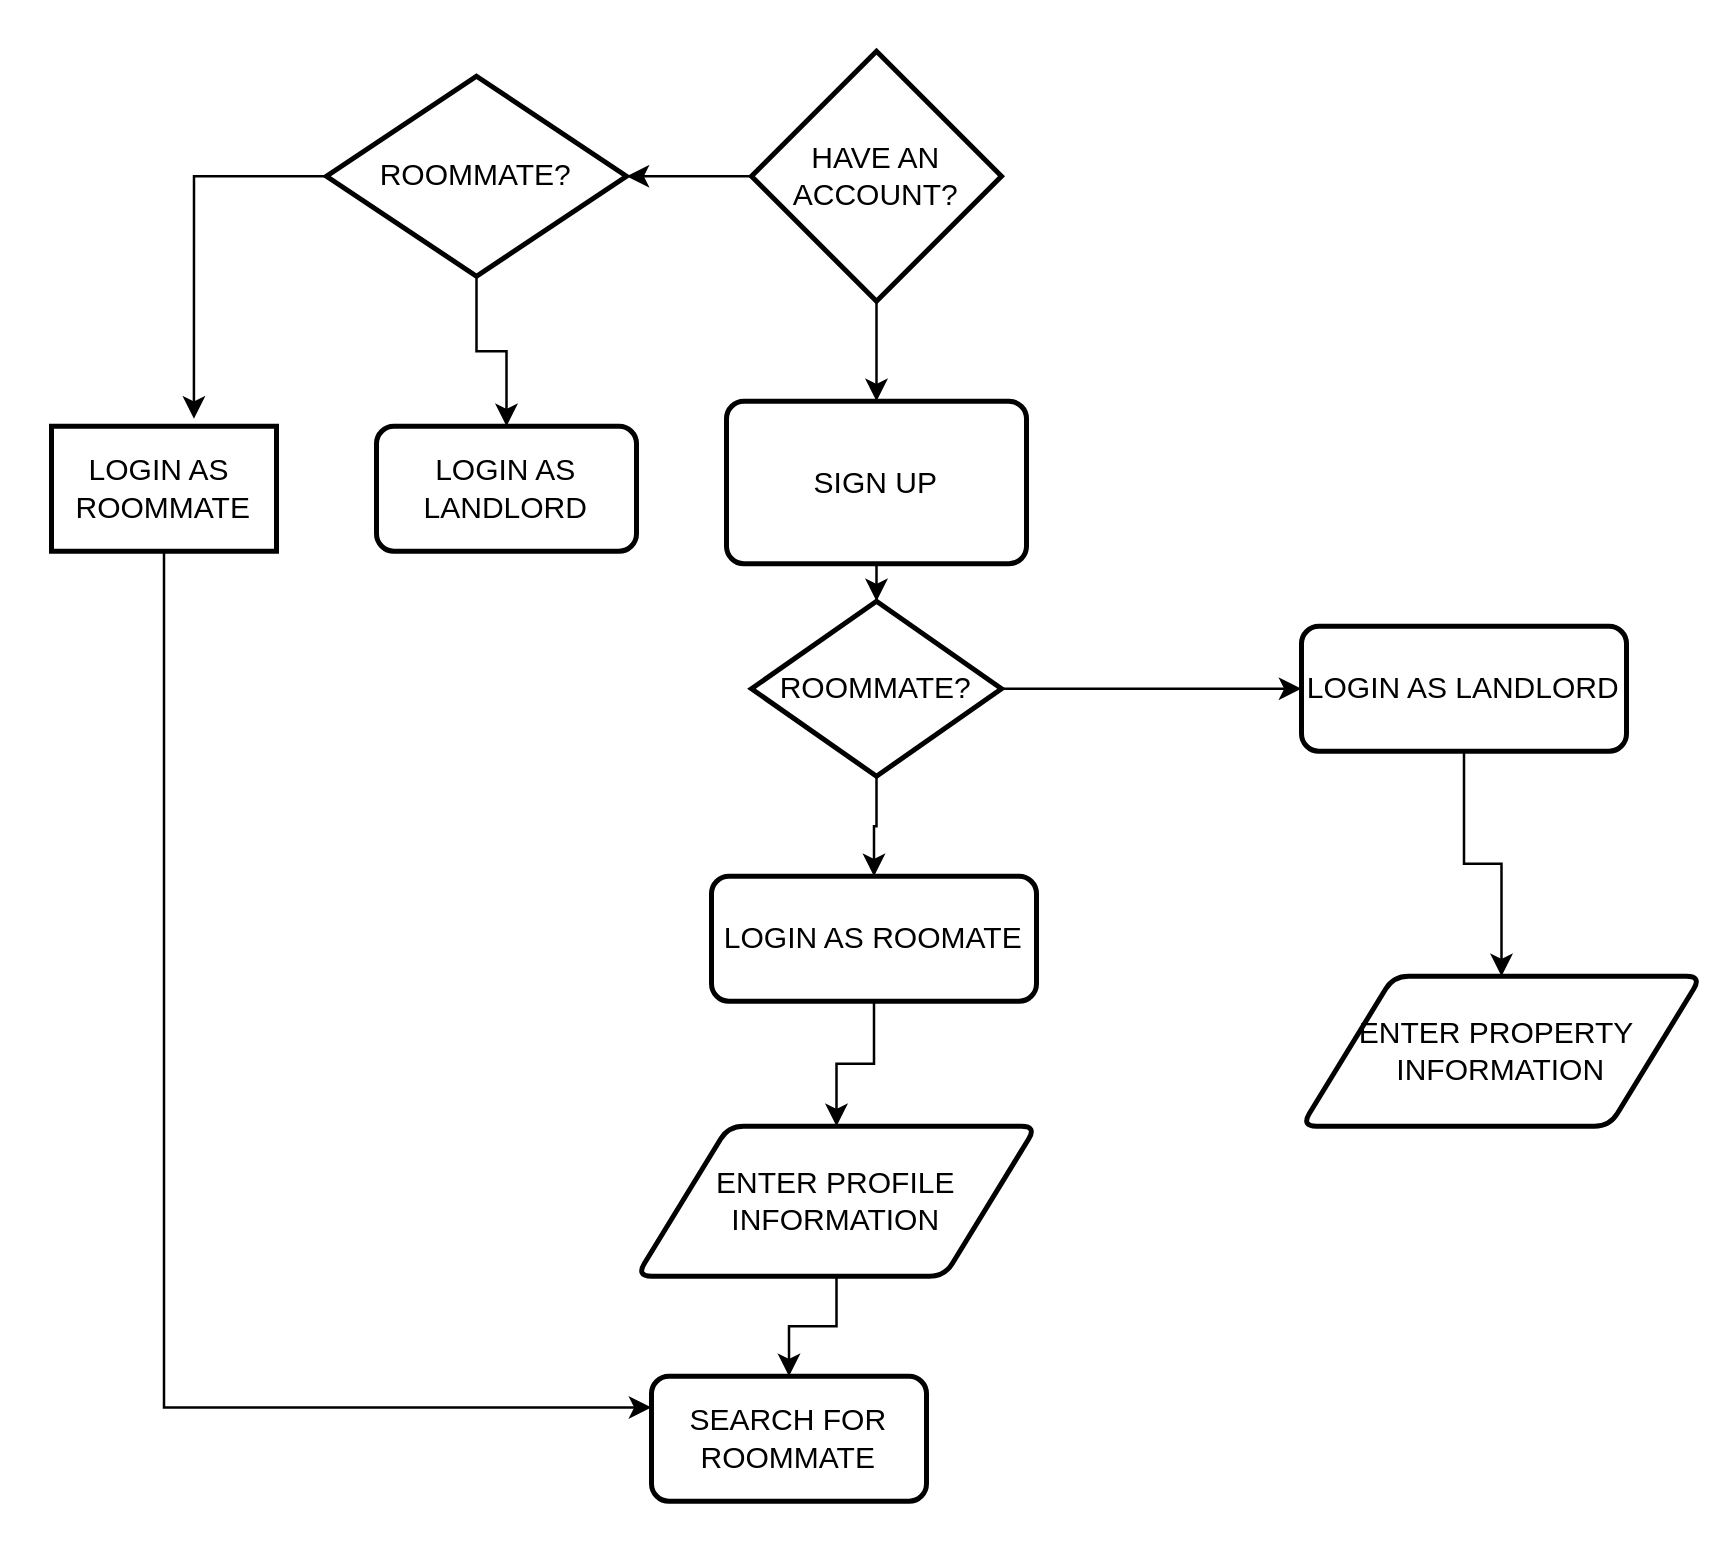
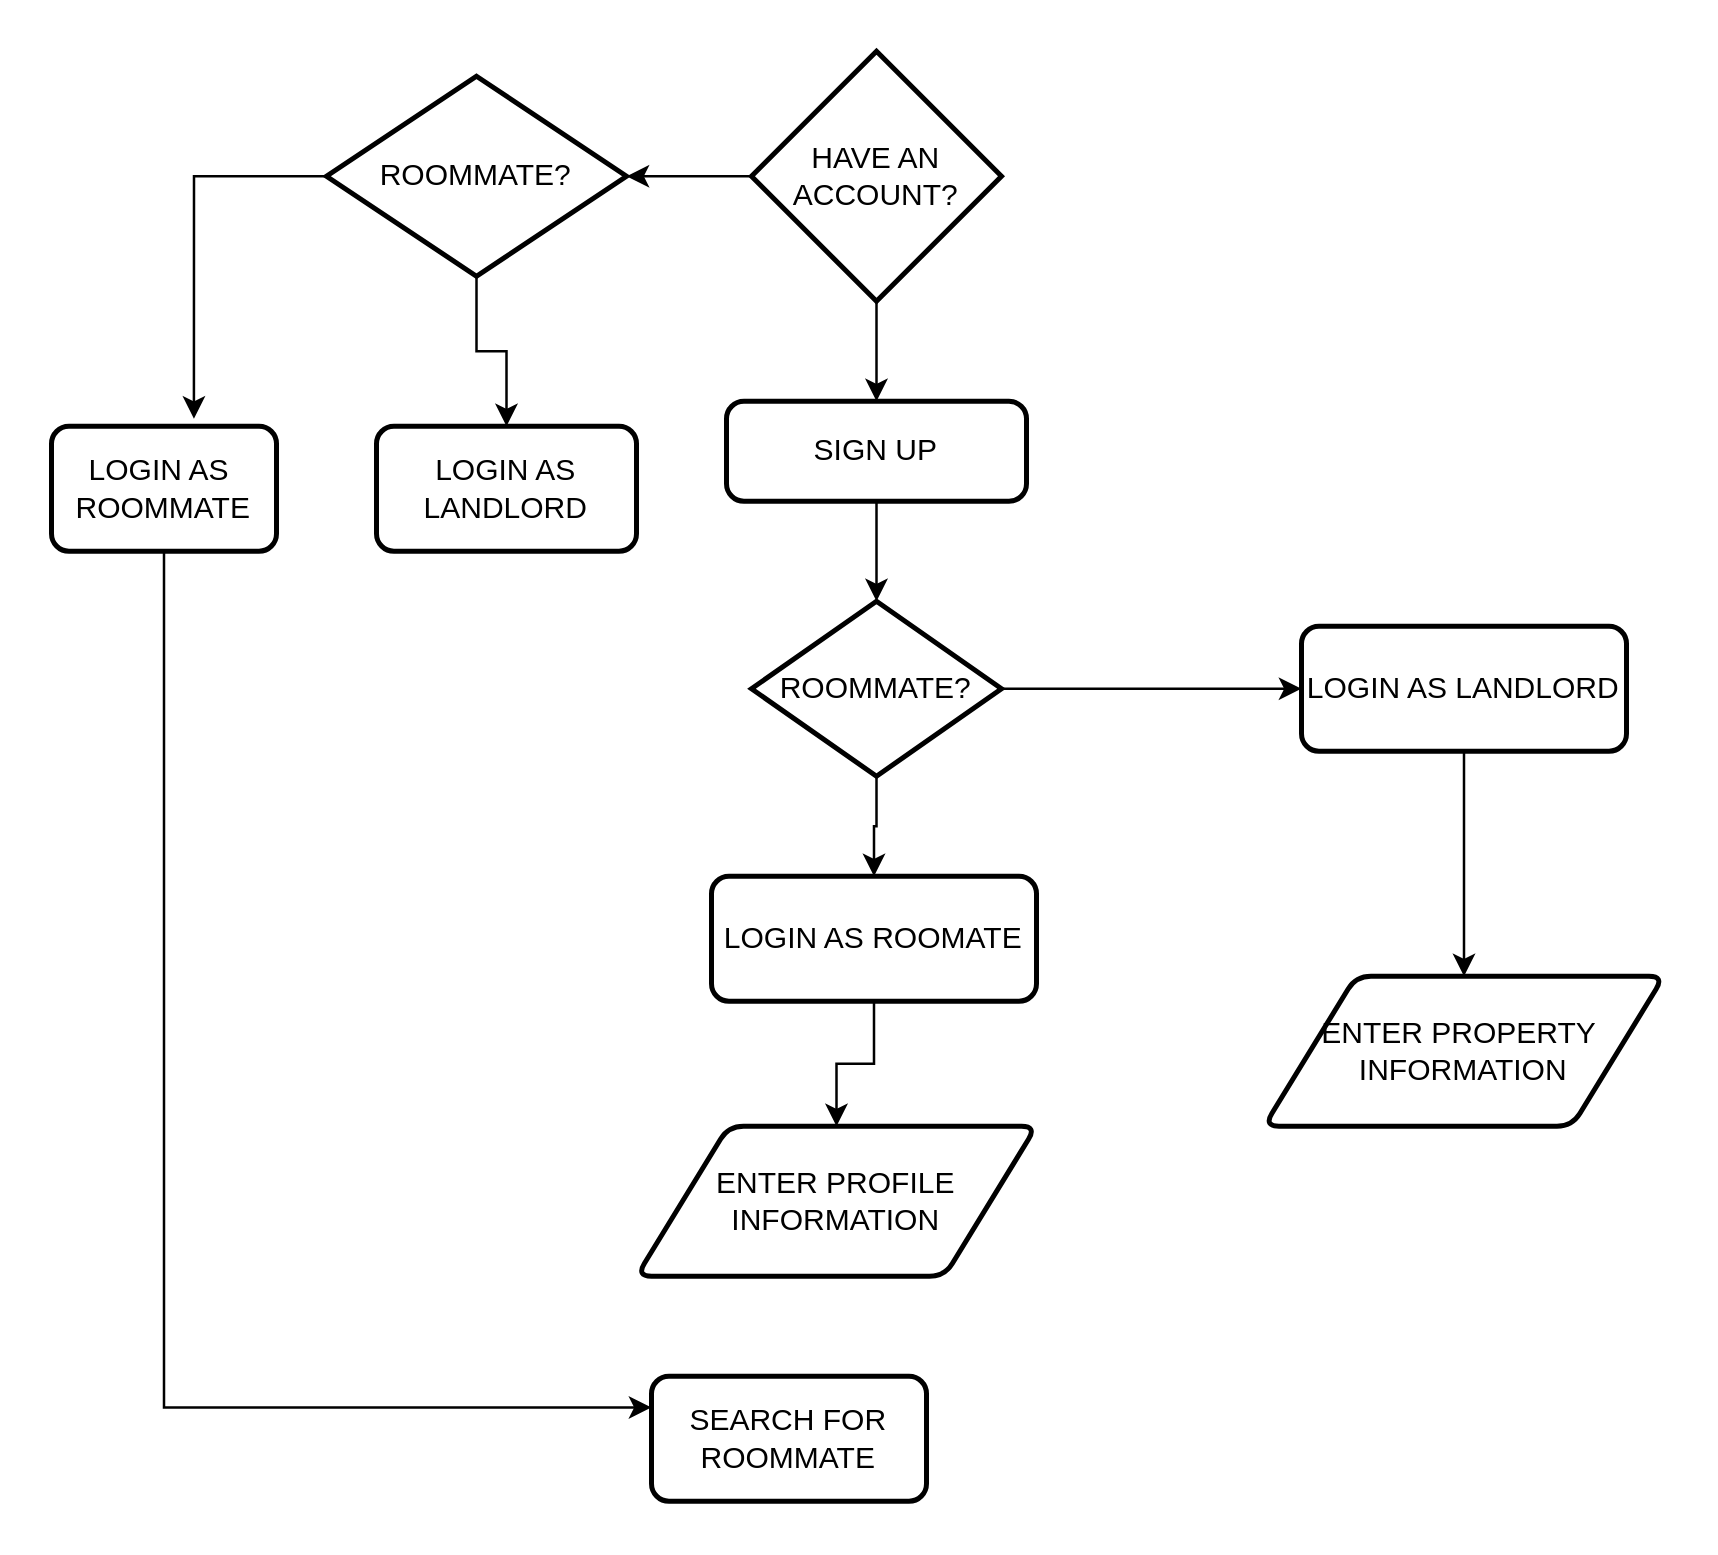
(876, 483) -> (876, 451)
(164, 489) -> (164, 489)
(1501, 1051) -> (1464, 1051)
(820, 1326) -> none
